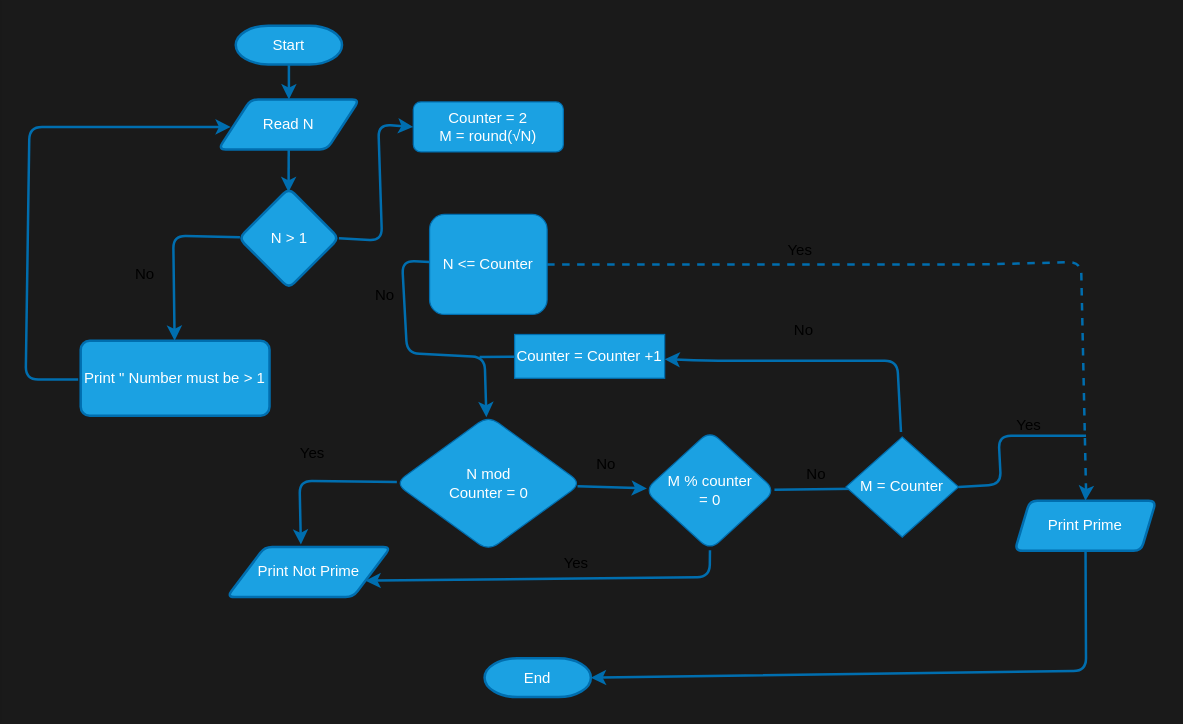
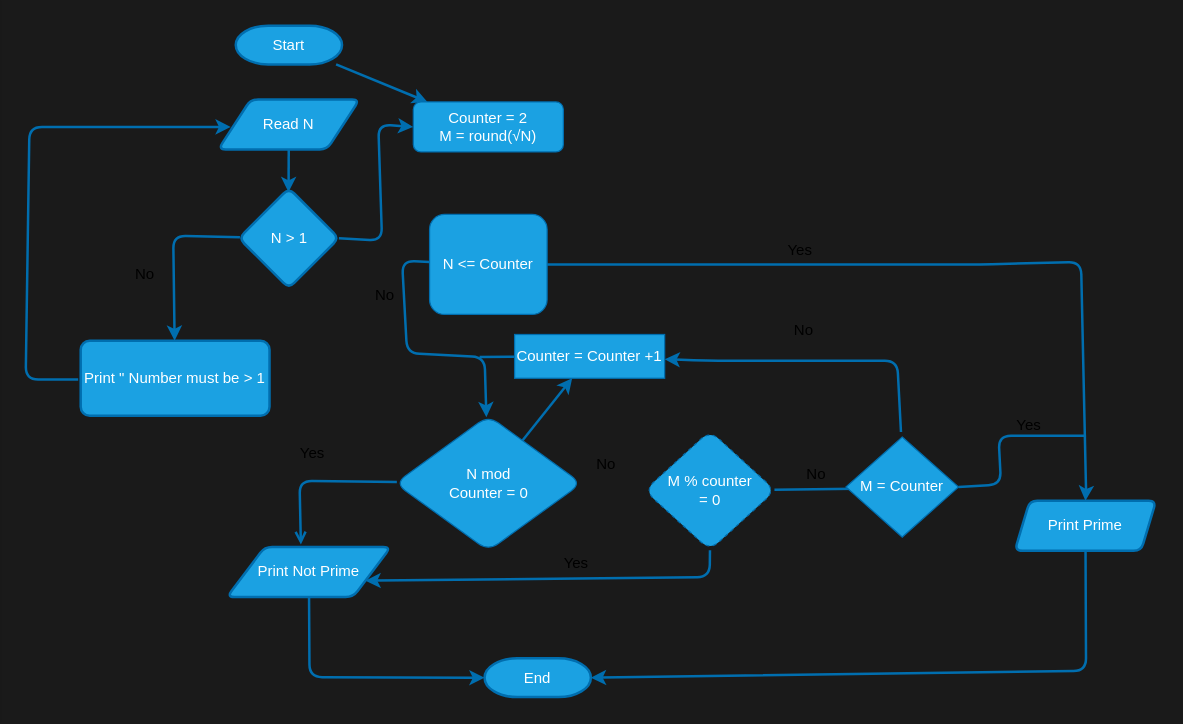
(289, 77) -> (377, 81)
(919, 264) -> (919, 264)
(606, 487) -> (544, 414)
(710, 490) -> (710, 490)
(300, 532) -> (300, 533)
none -> (357, 677)
